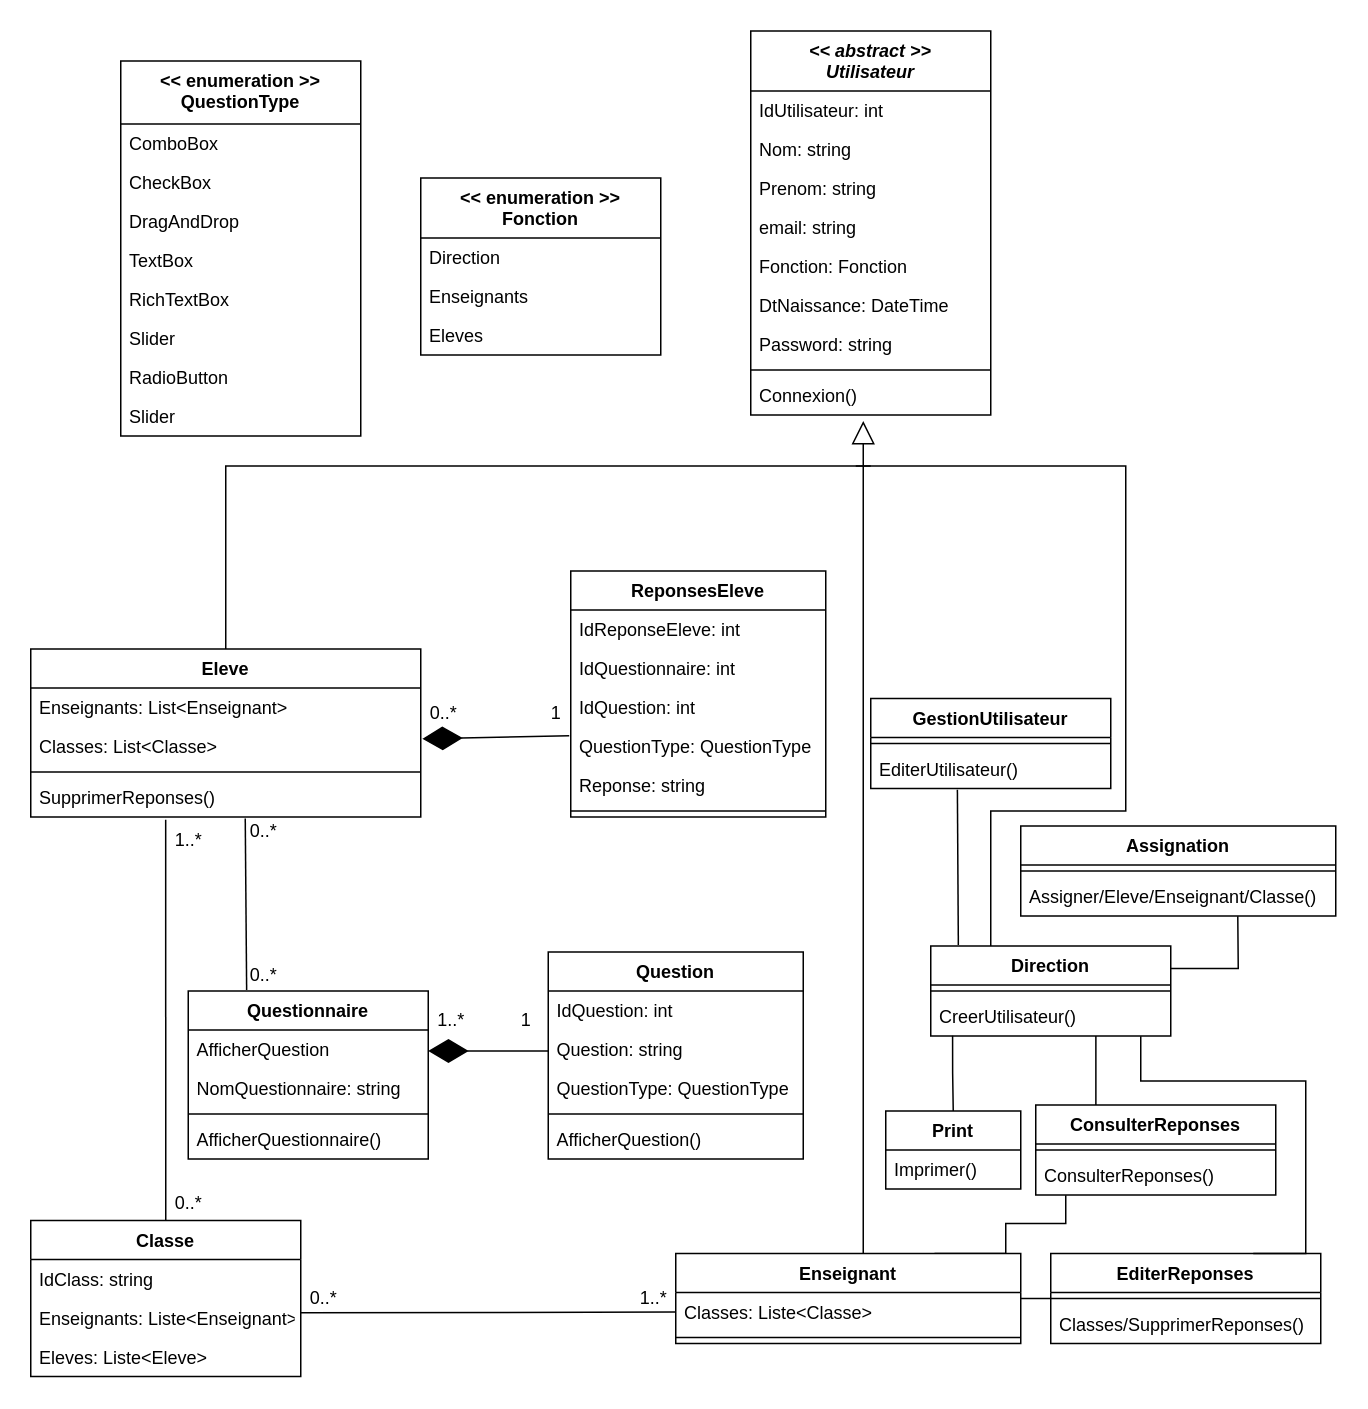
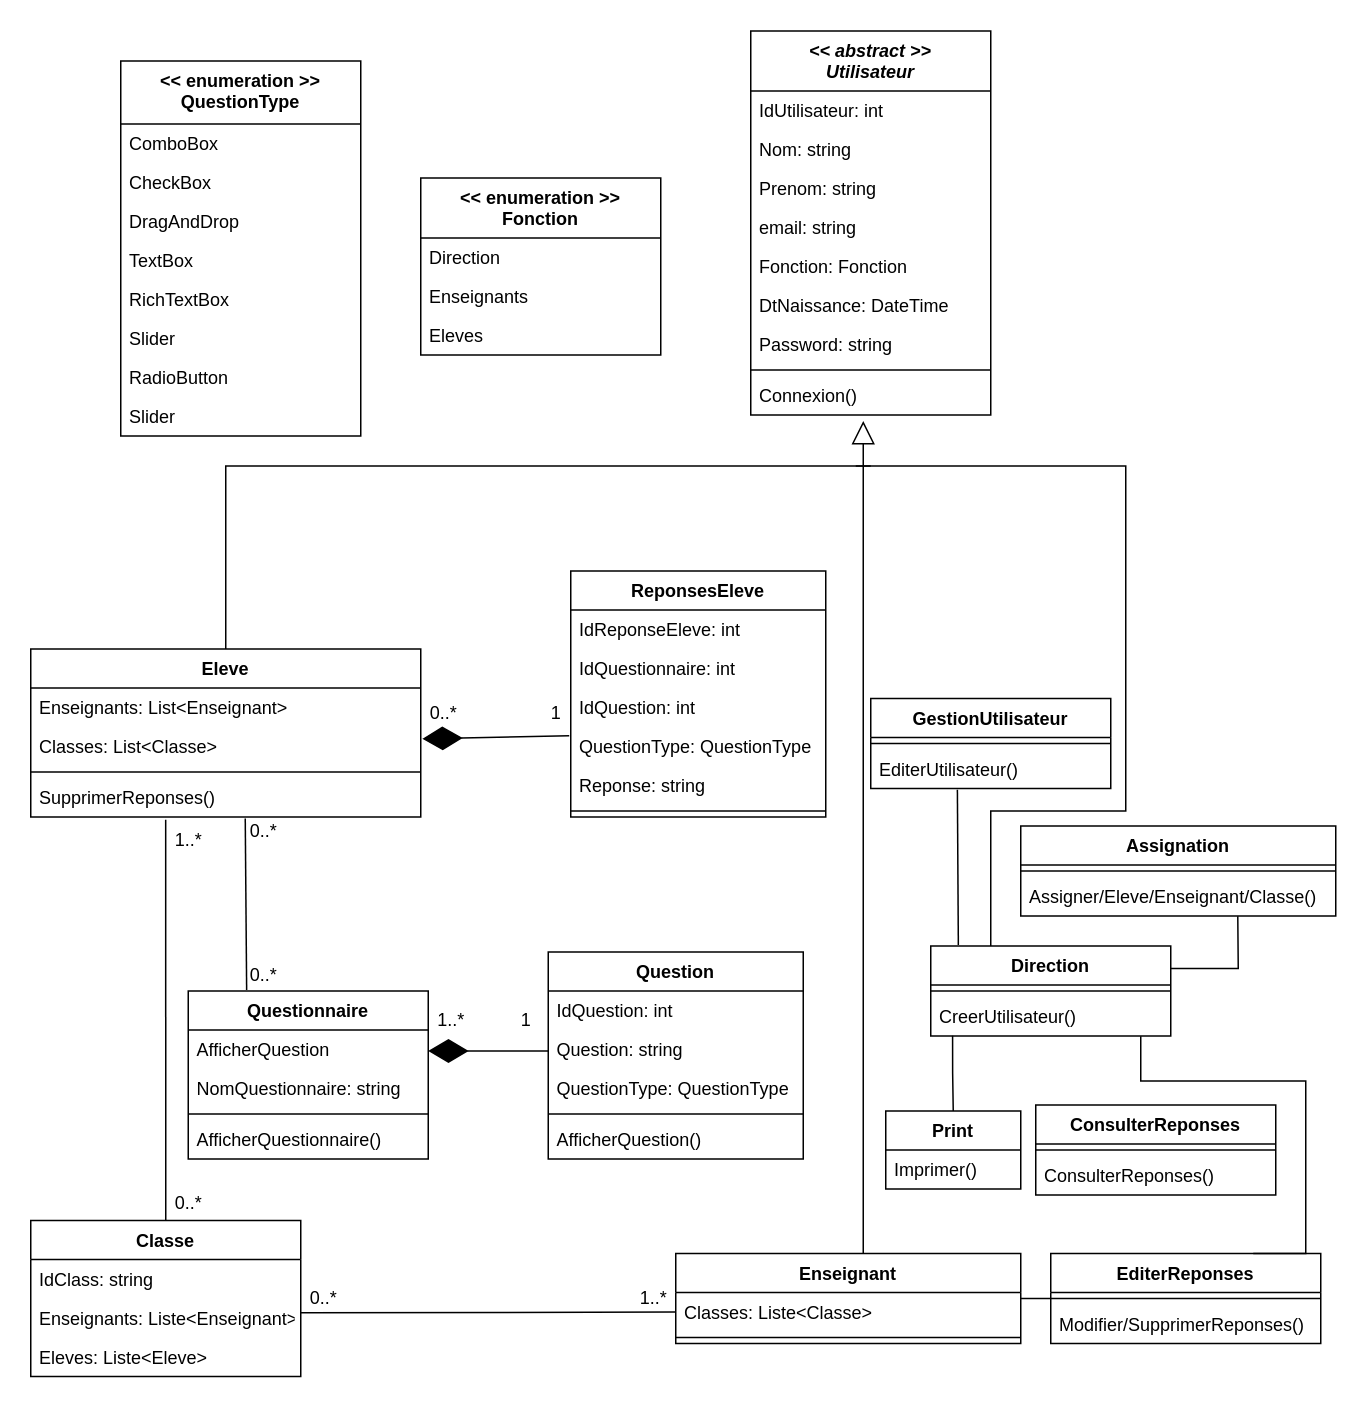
(1096, 1071) -> none
(1032, 1223) -> none
(1190, 1325) -> (1193, 1325)
